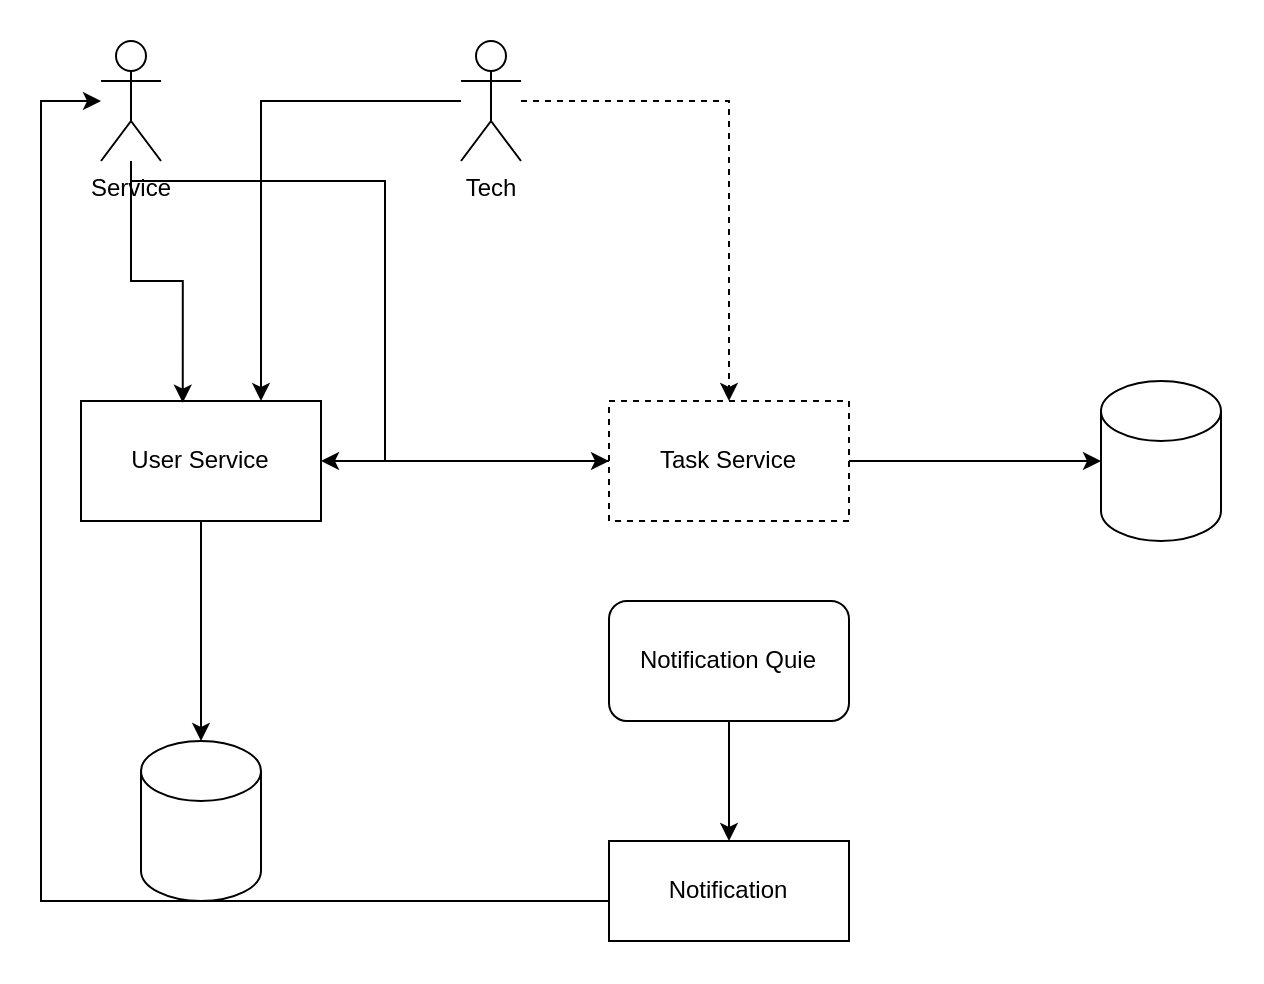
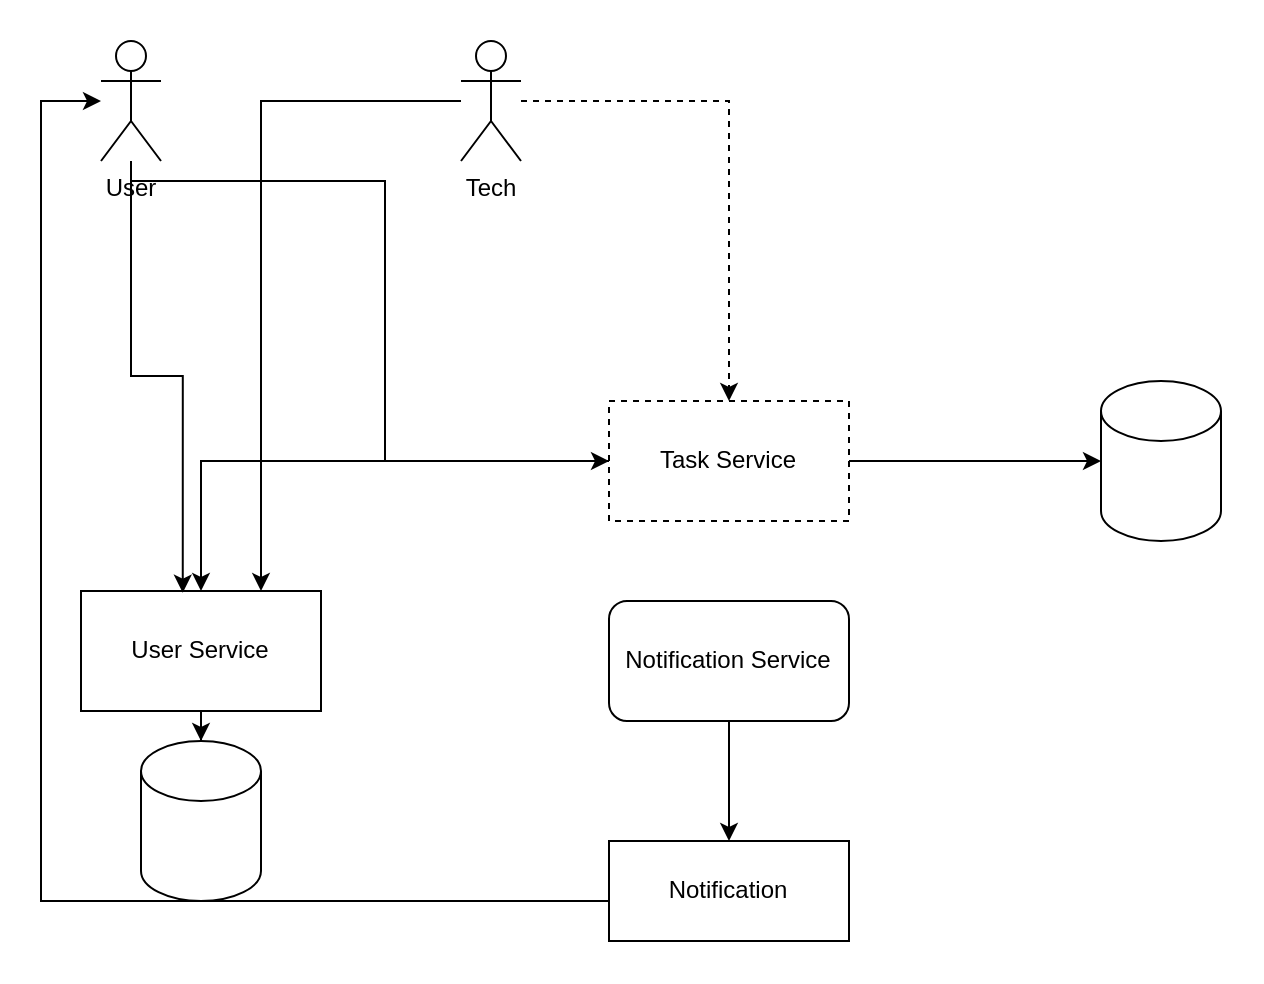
(132, 189) -> (132, 189)
(201, 461) -> (201, 651)
(729, 661) -> (729, 661)
